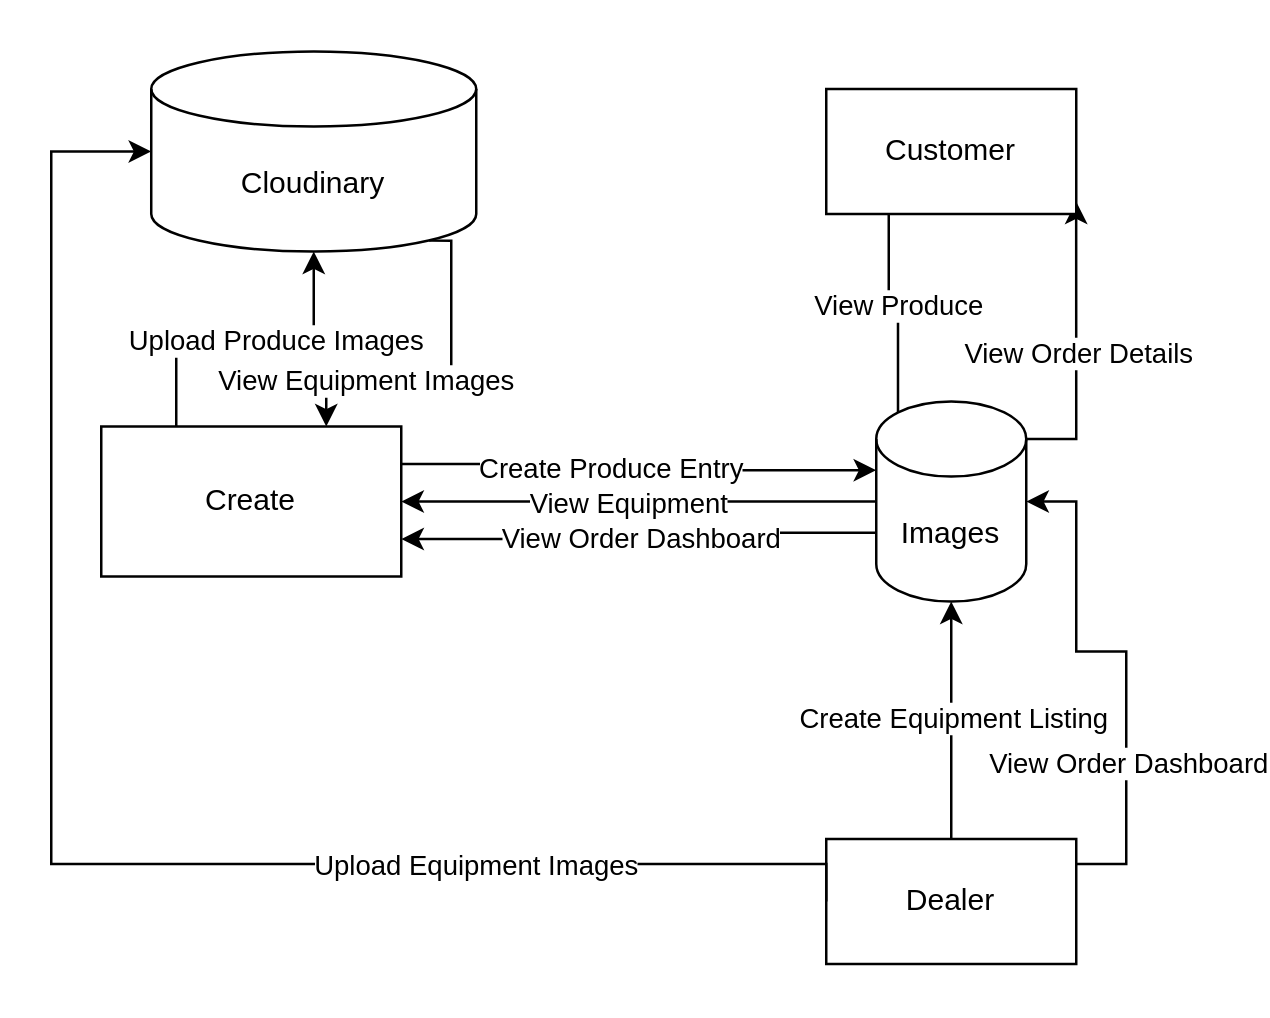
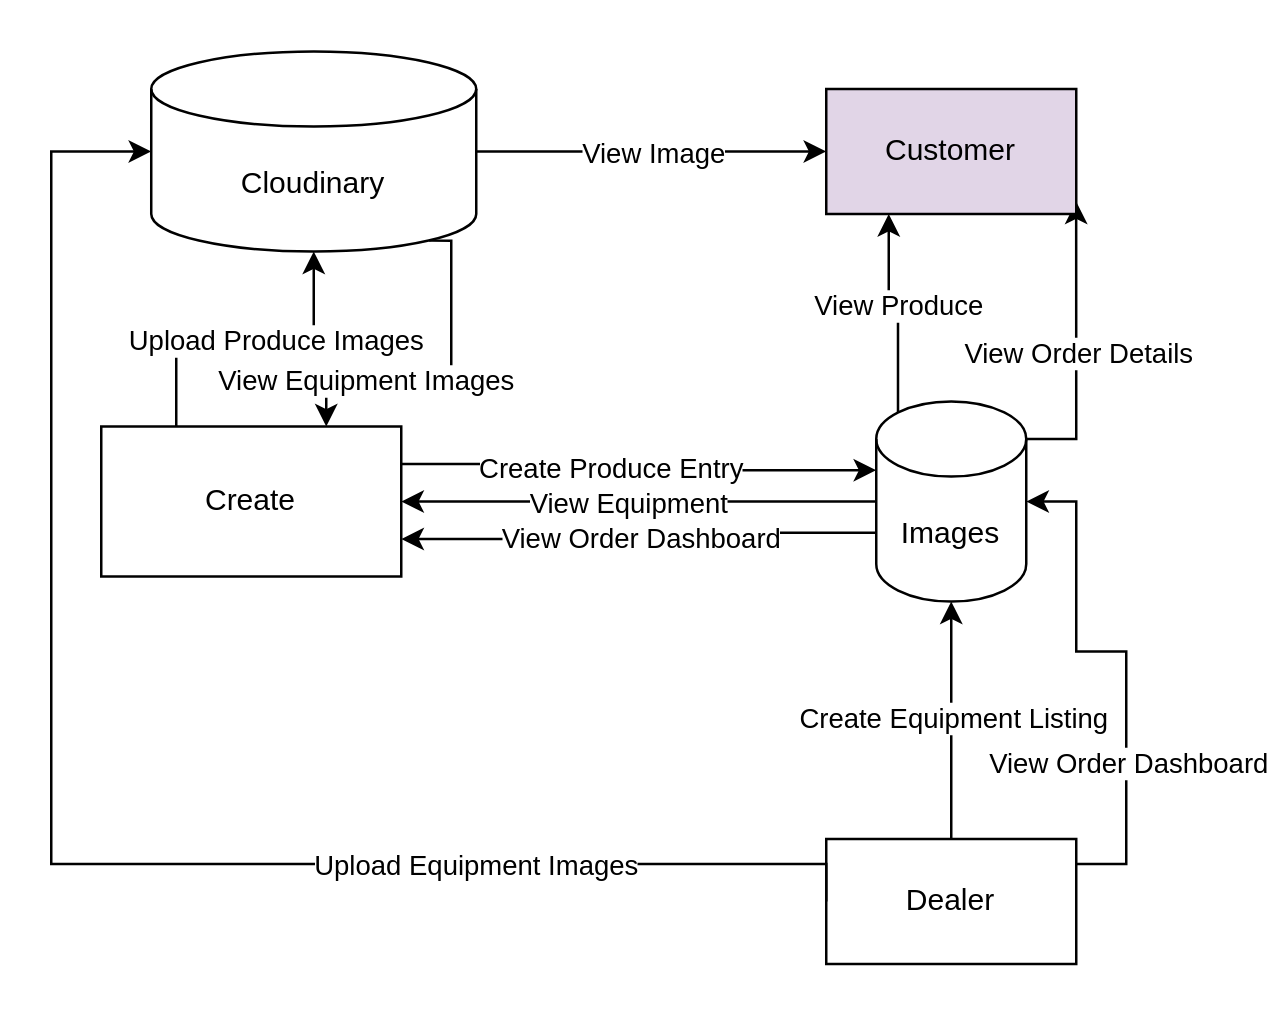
none -> (559, 151)
(951, 151) -> (951, 151)
(889, 225) -> (889, 232)
